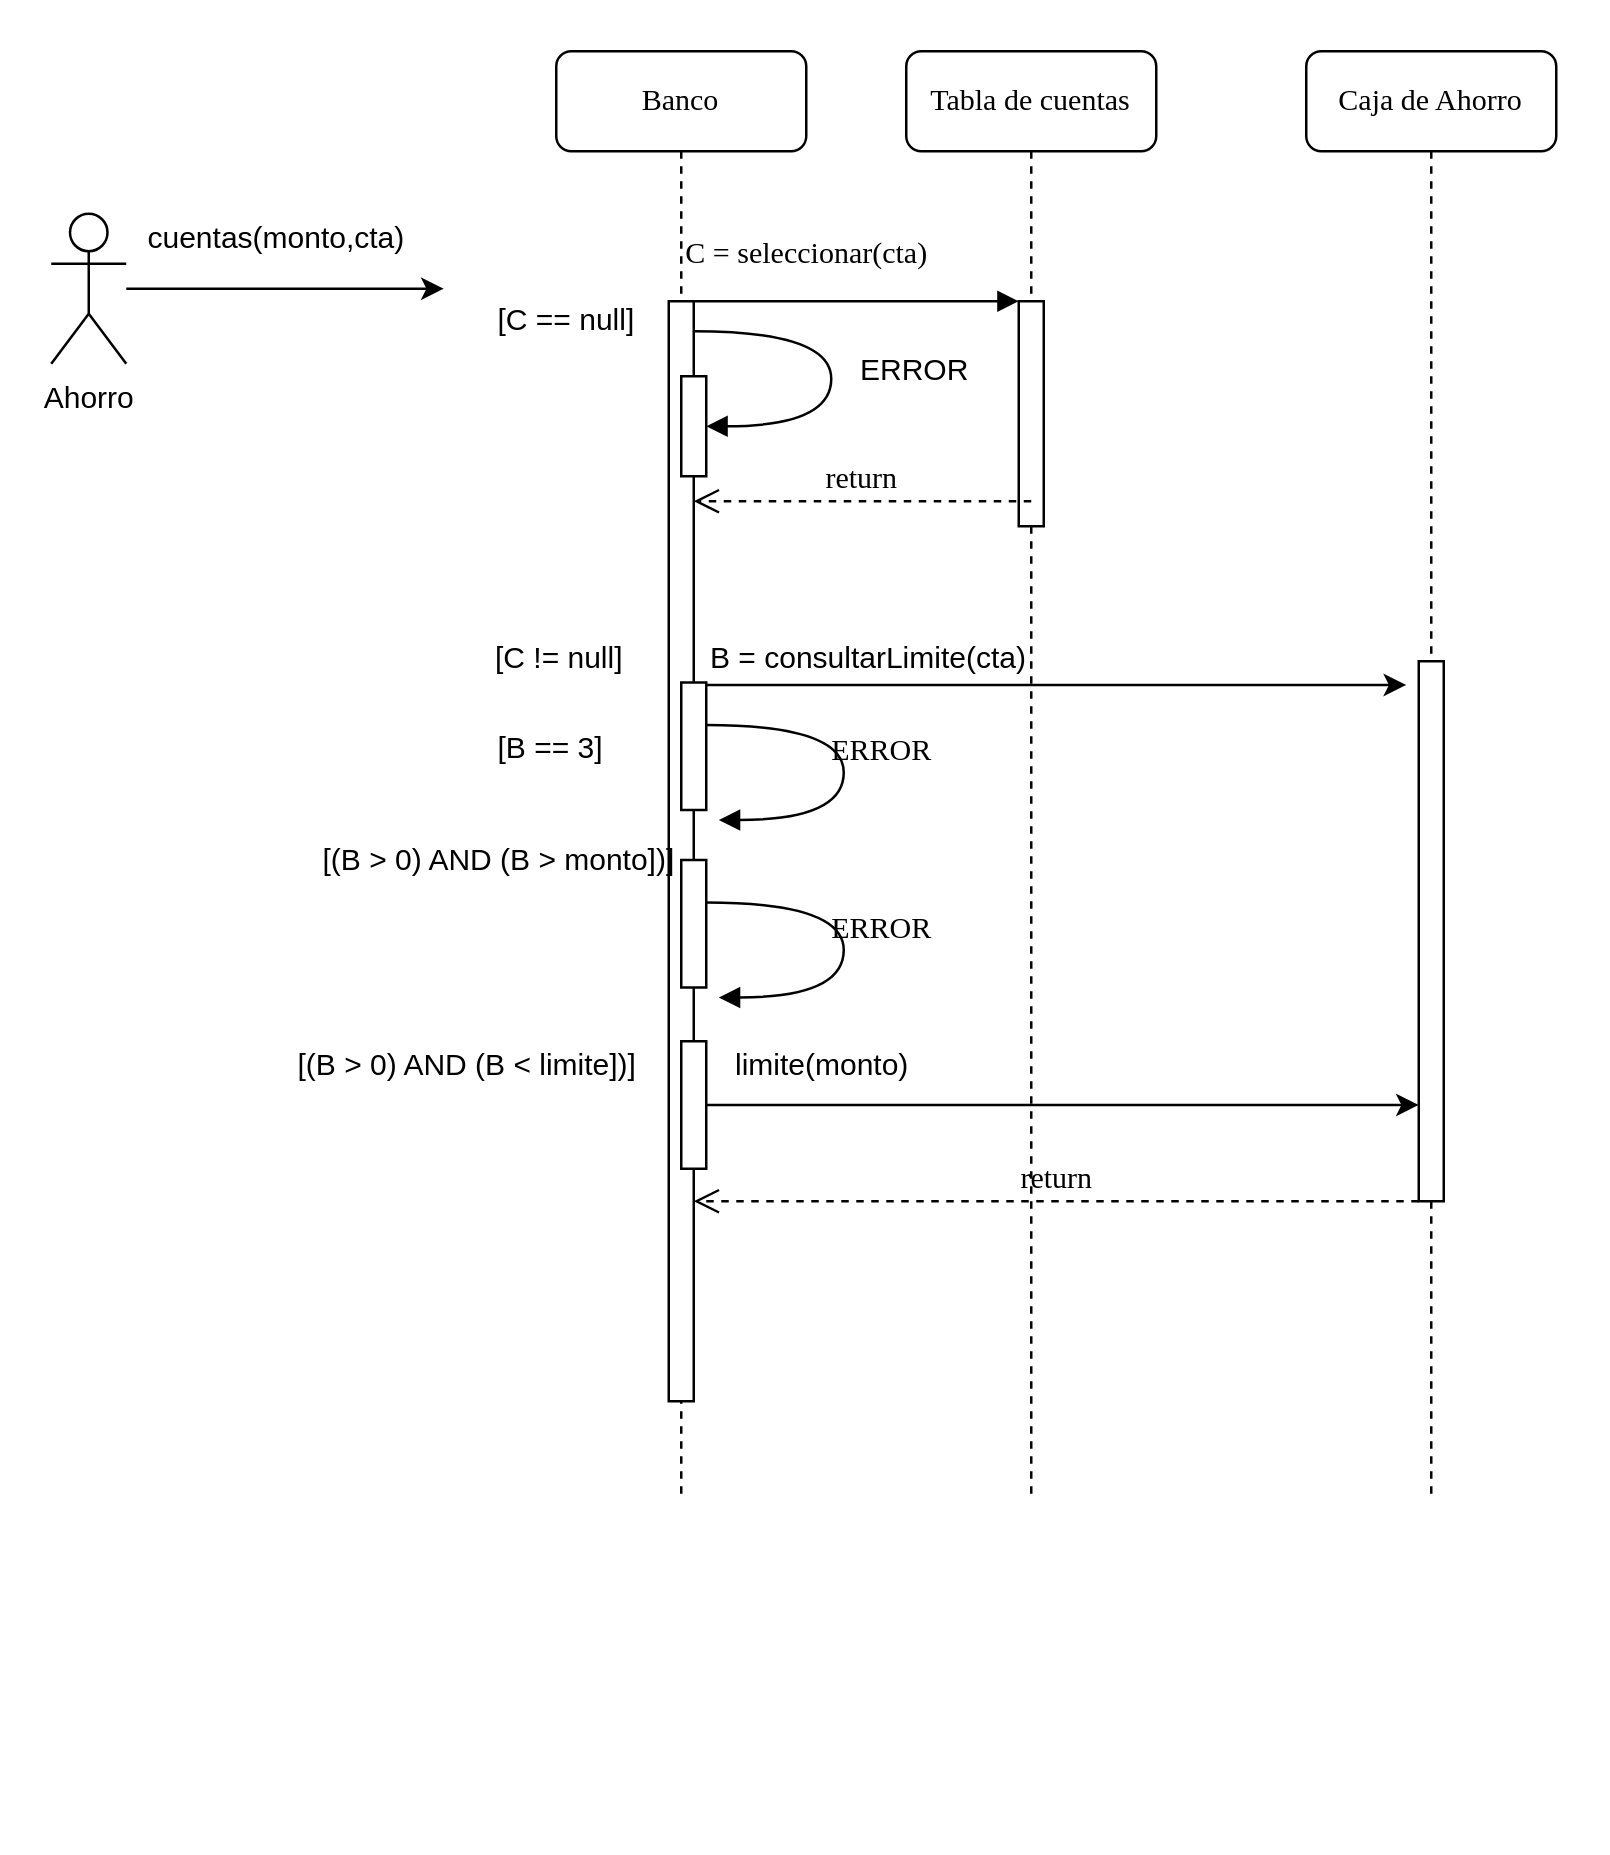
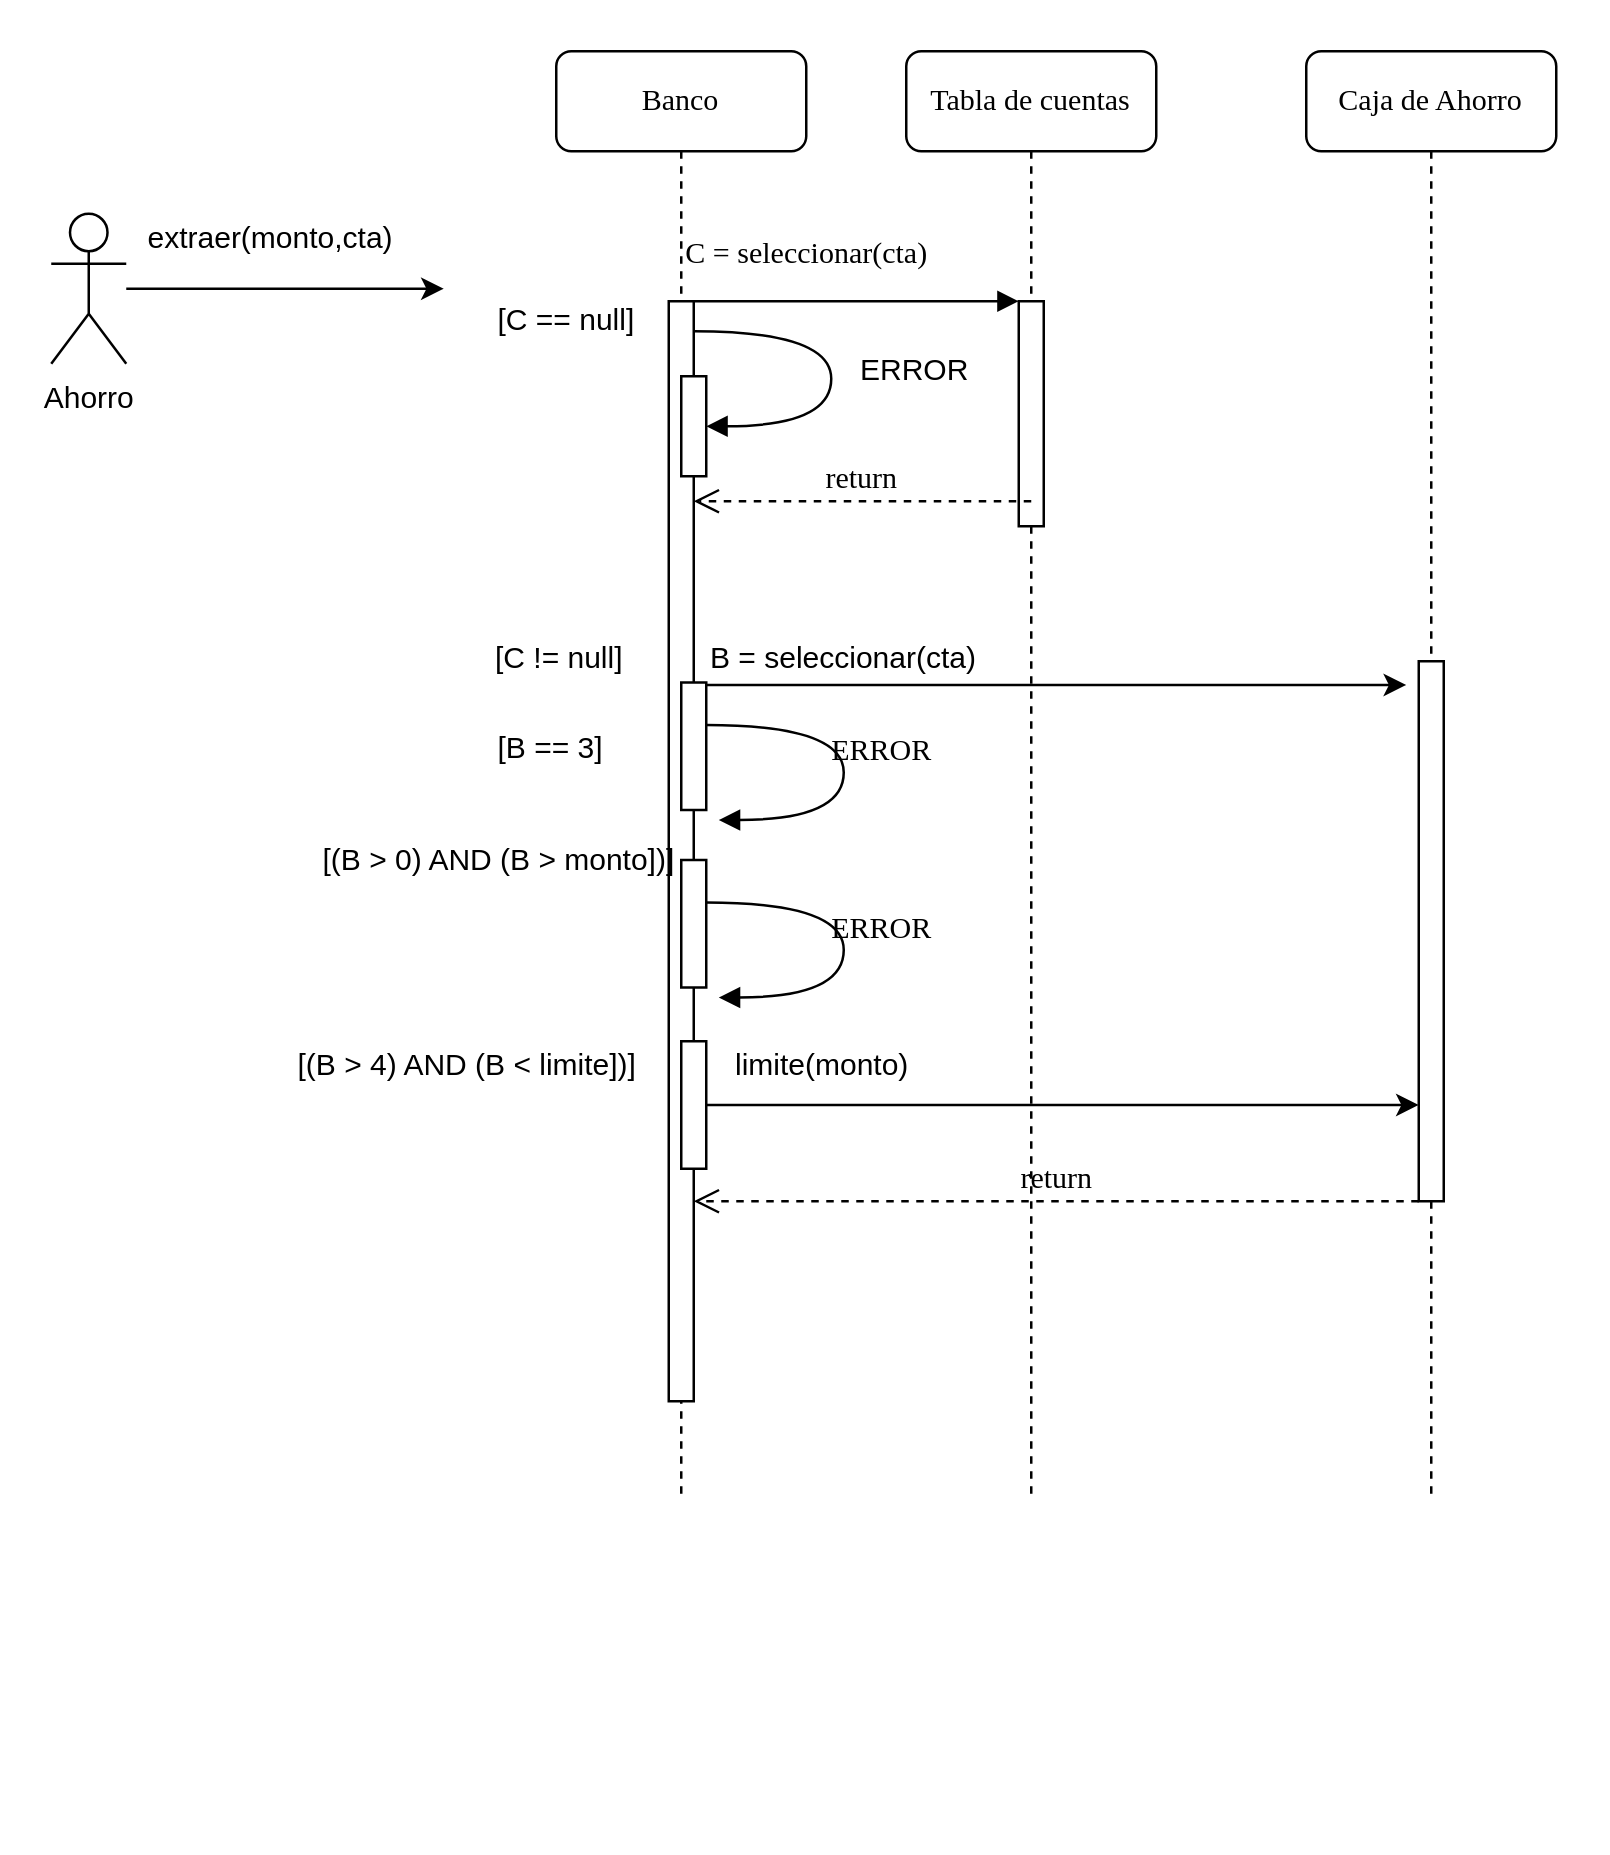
(296, 239) -> (296, 239)
(893, 659) -> (864, 659)
(490, 1067) -> (490, 1067)
